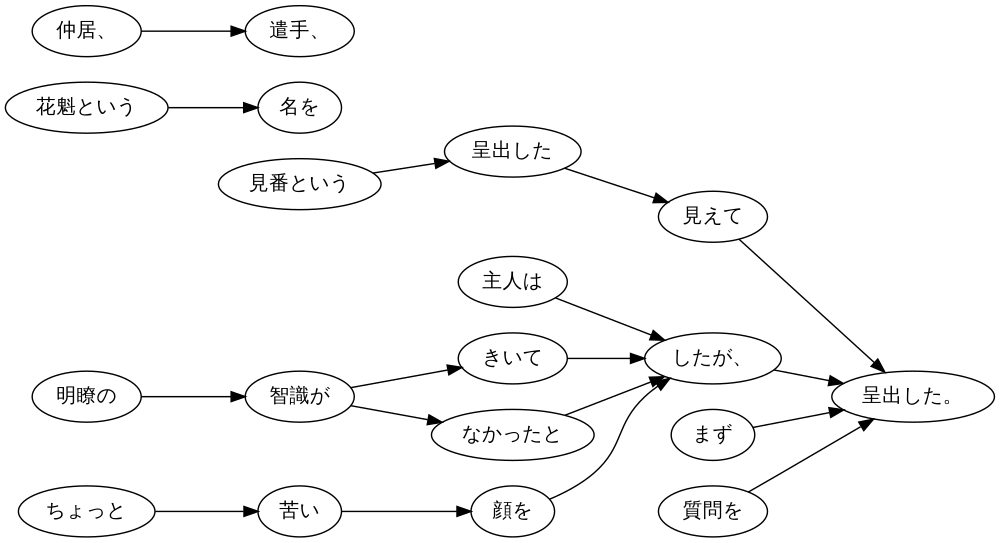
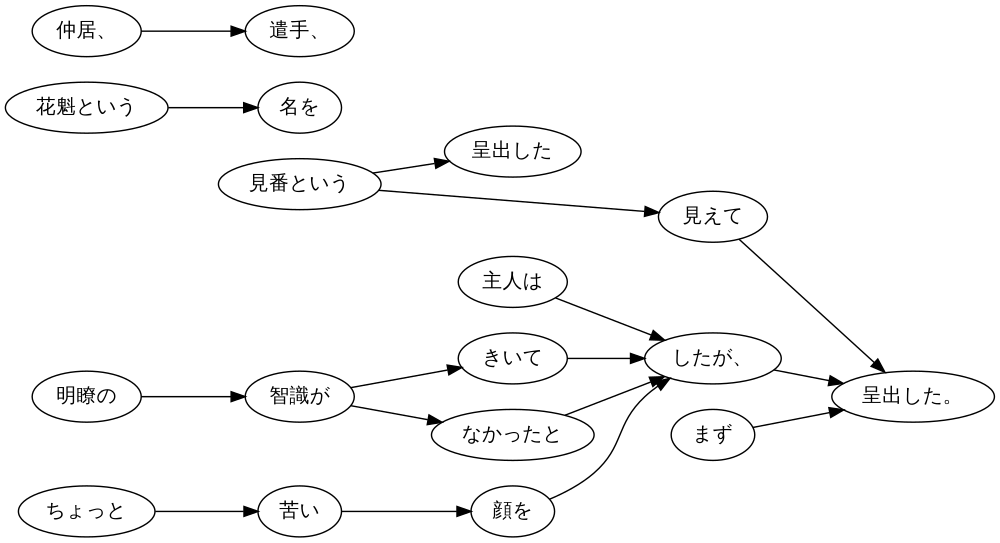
(610, 183) -> (512, 201)
(713, 511) -> none
